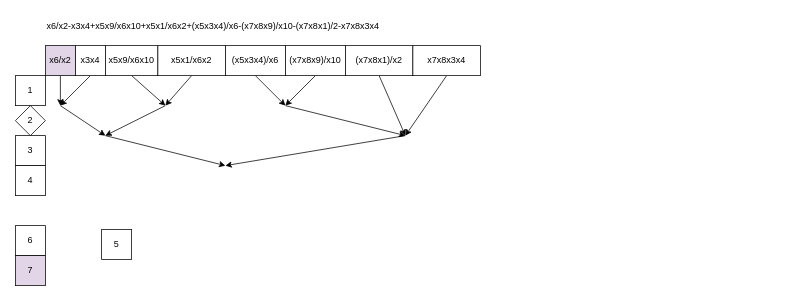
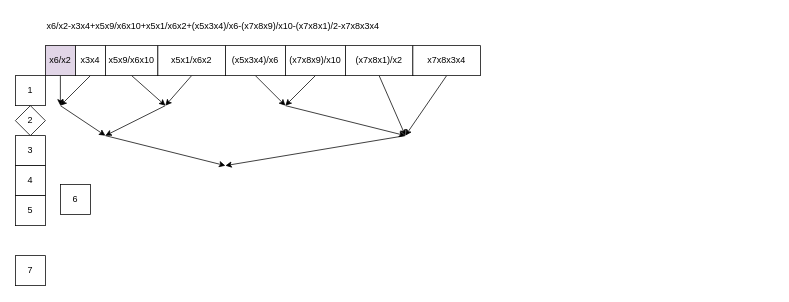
(30, 240) -> (75, 199)
(117, 244) -> (30, 210)
(30, 270) -> (30, 270)
